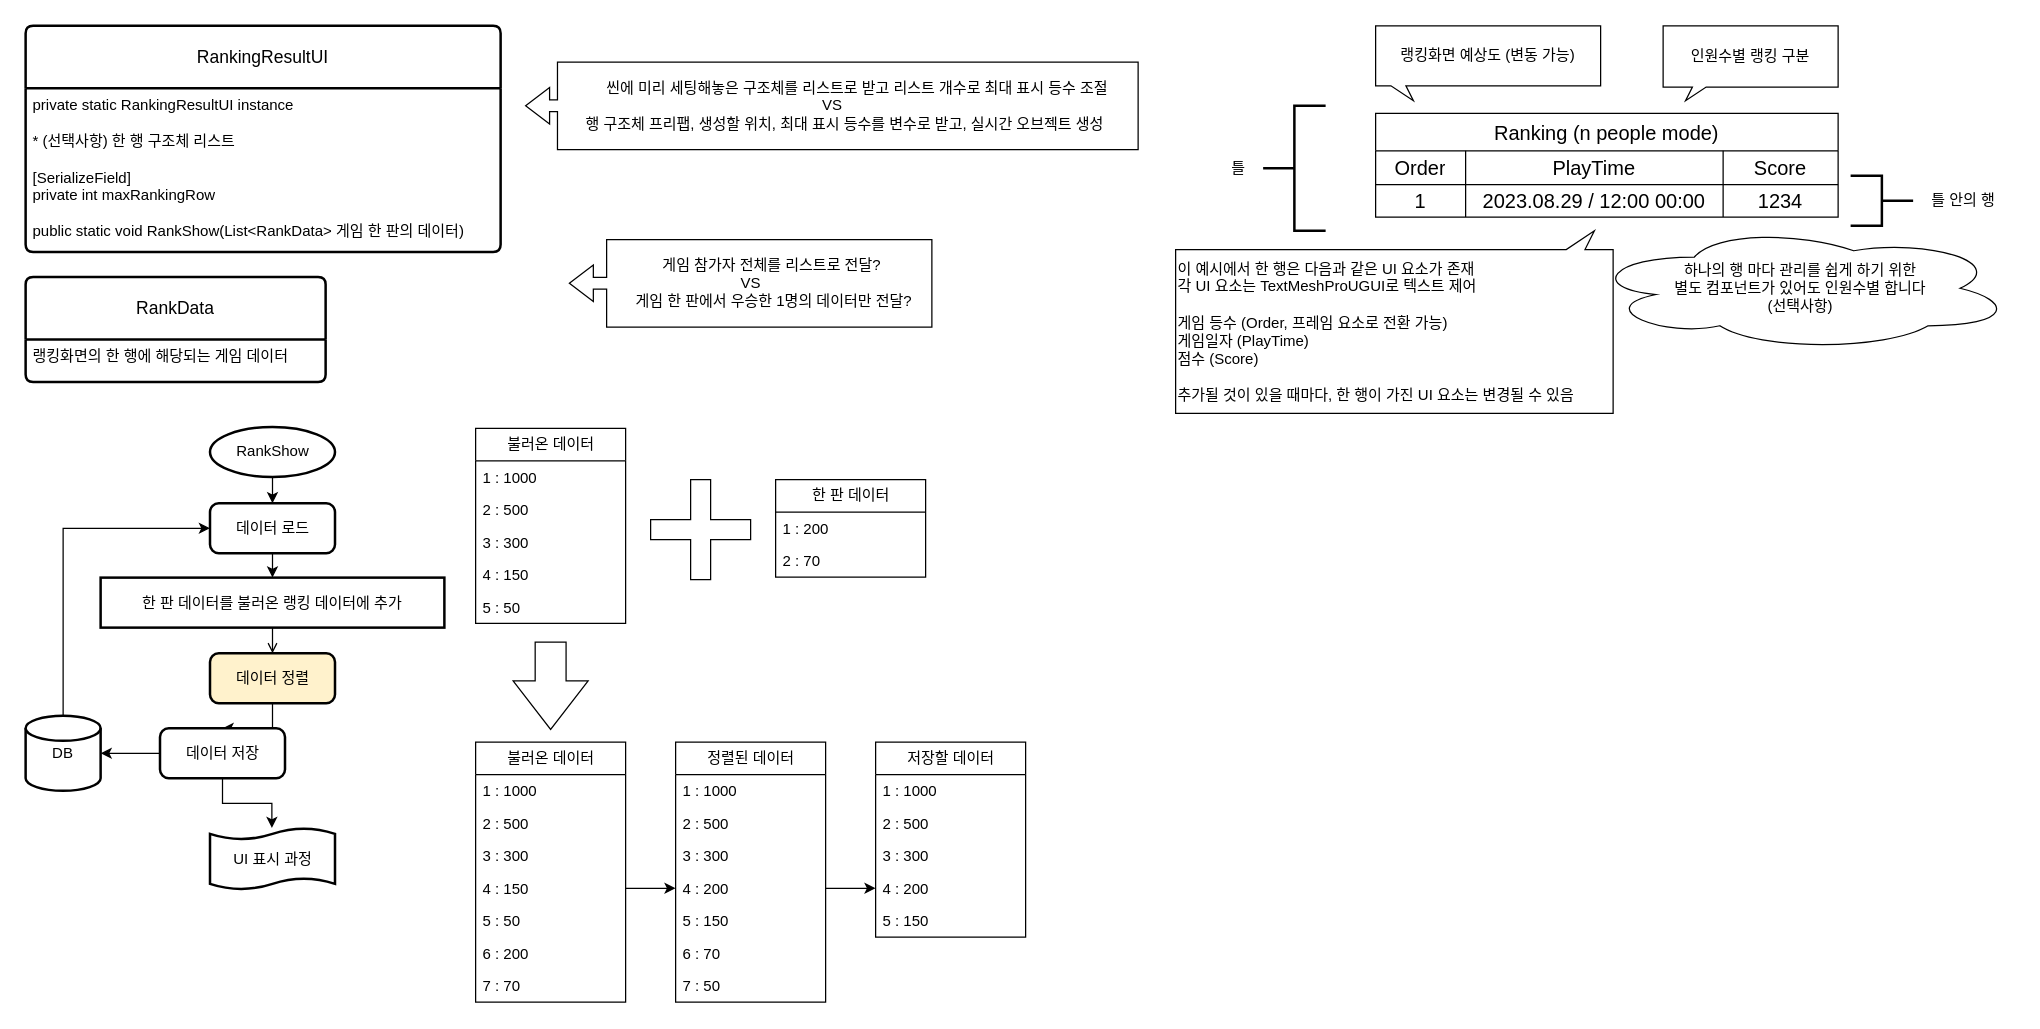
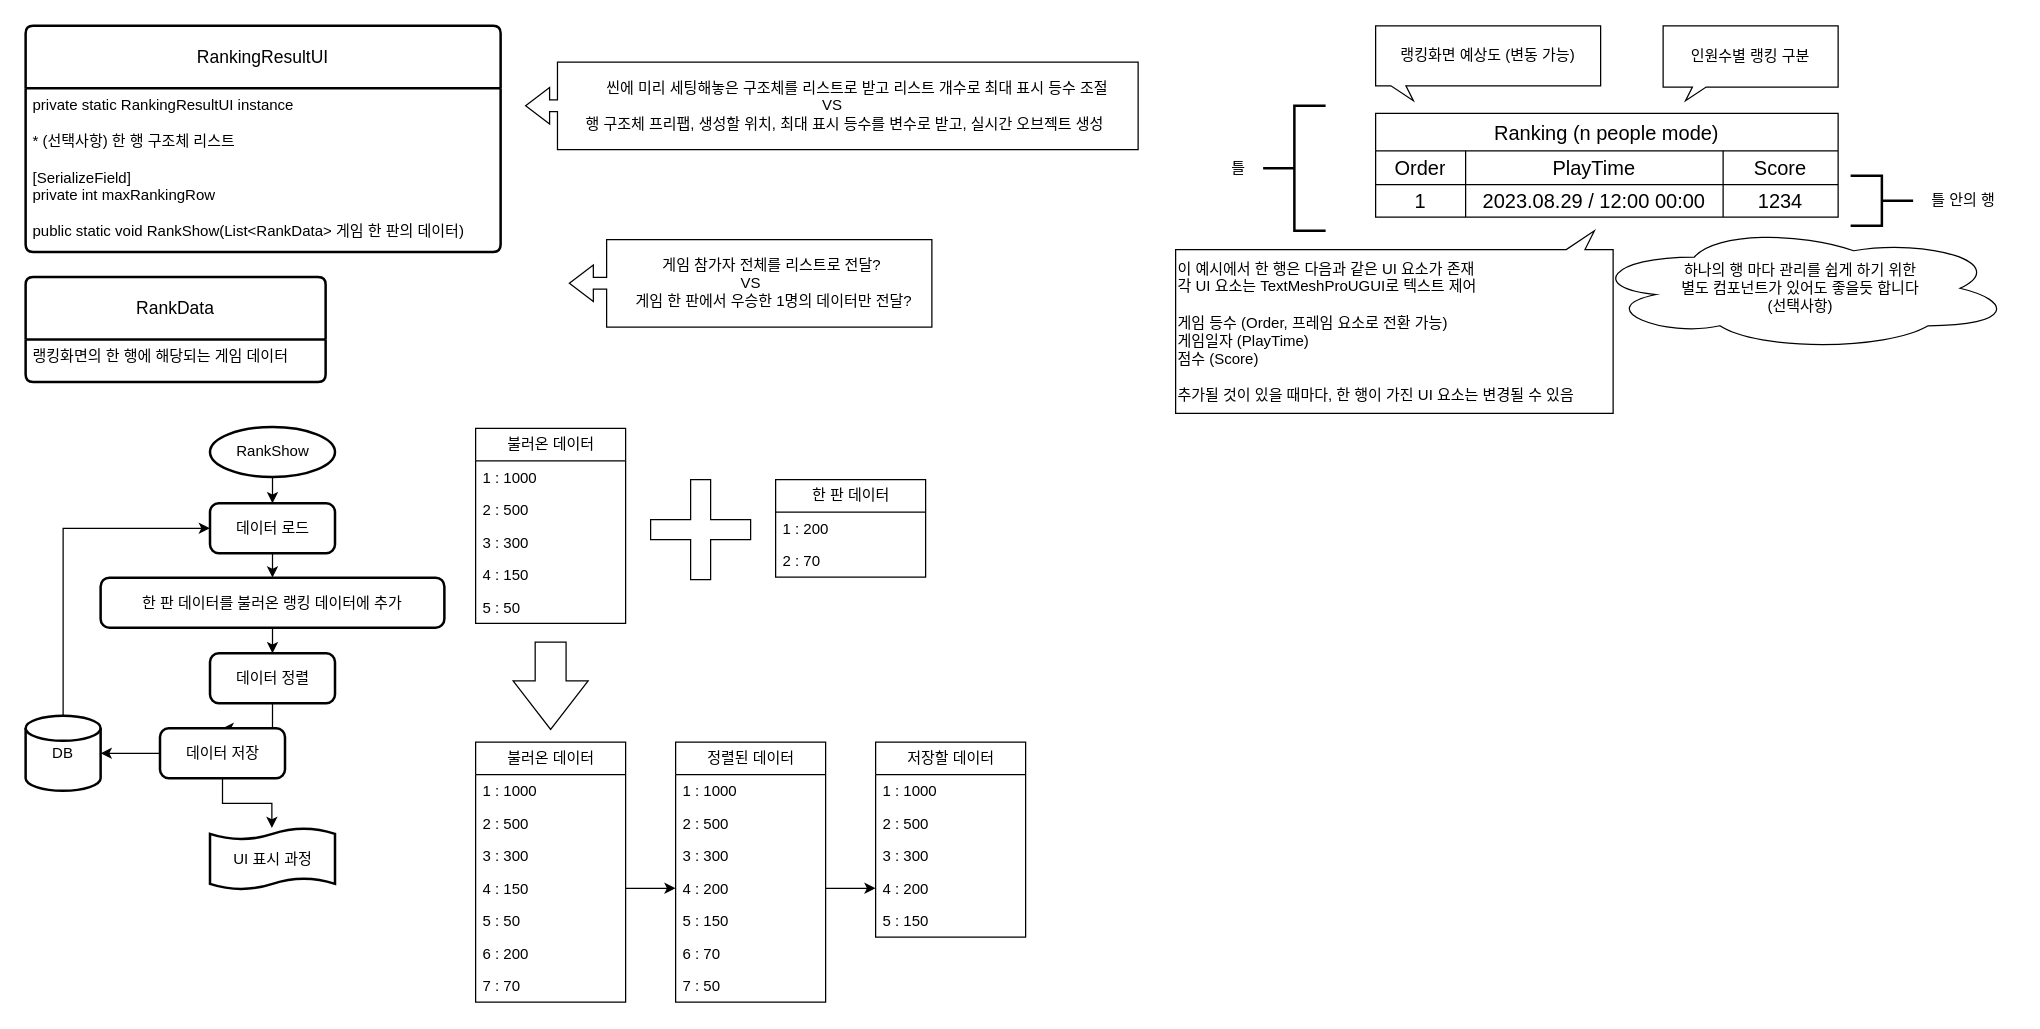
(1801, 288) -> (1801, 288)
(273, 603) -> (273, 603)
(273, 645) -> (273, 643)
(273, 678) -> (273, 678)
